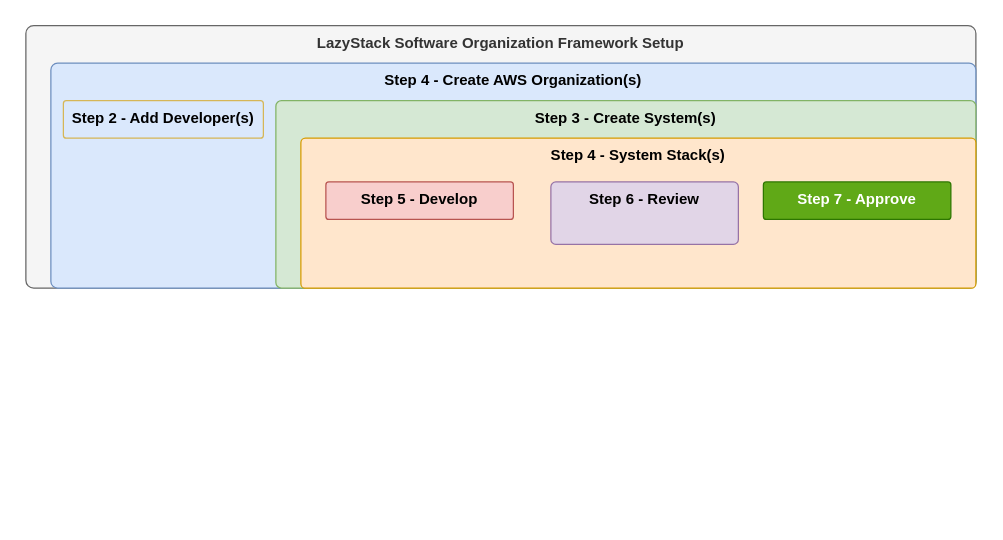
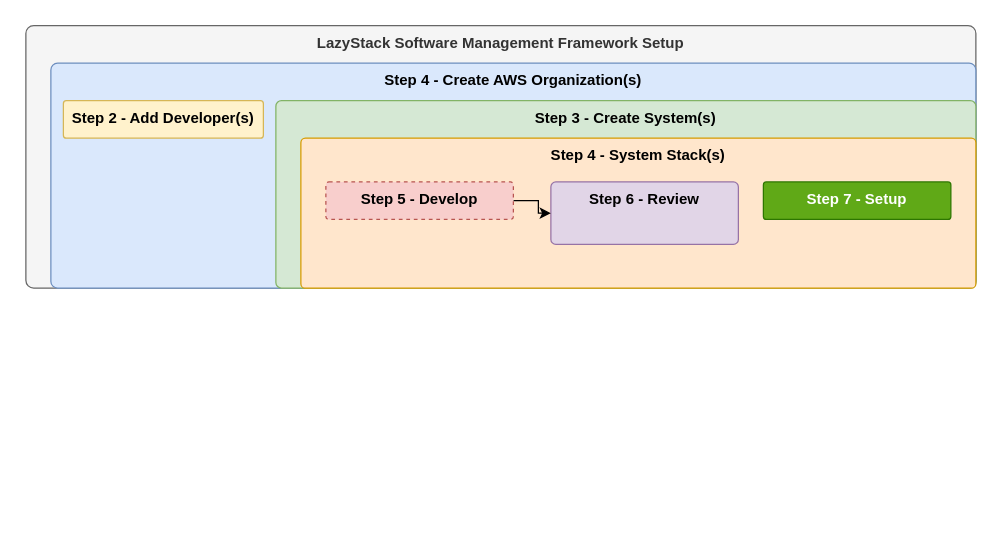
(501, 43) -> (501, 43)
(163, 119) -> (163, 119)
(857, 200) -> (857, 200)
(419, 201) -> (419, 201)
none -> (533, 201)
